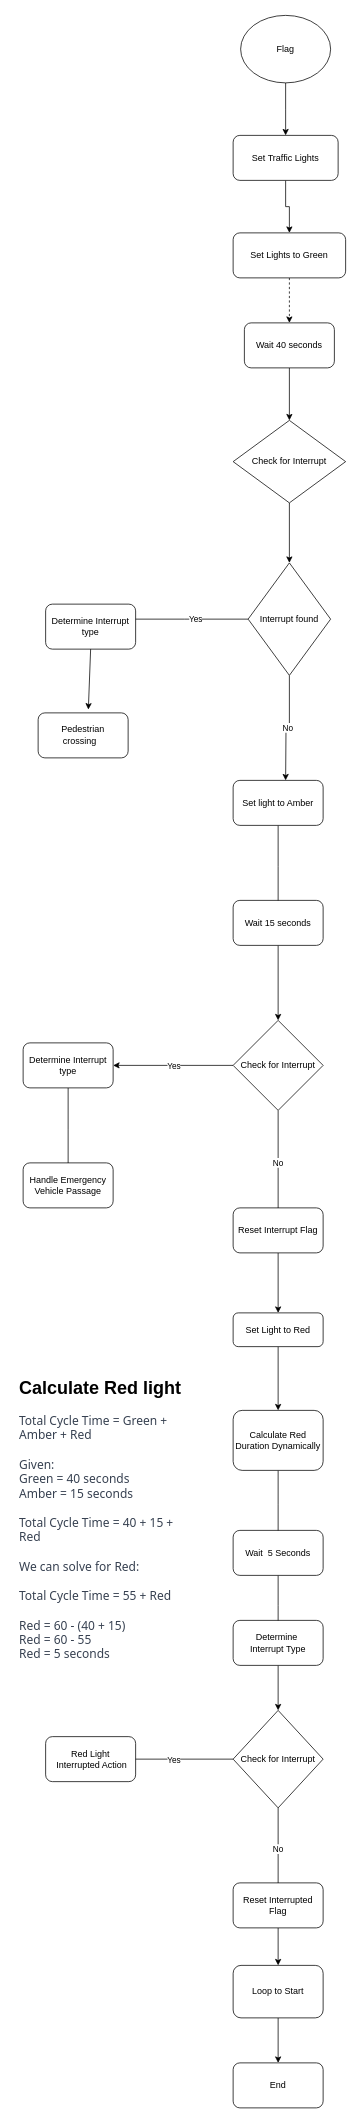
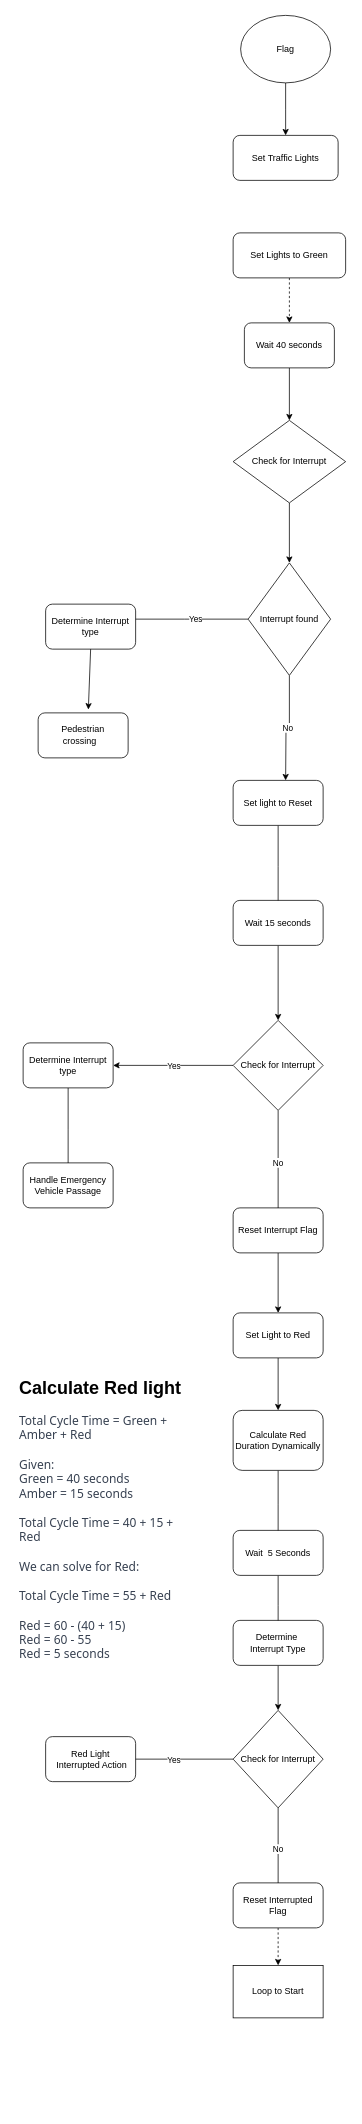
(285, 206) -> none
(278, 803) -> (278, 803)
(278, 1330) -> (278, 1335)
(278, 1943) -> (278, 1943)
(278, 1992) -> (278, 1992)
(278, 2056) -> none
(278, 2085) -> none
